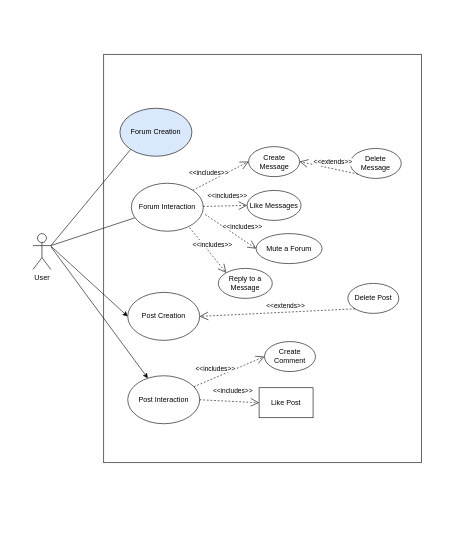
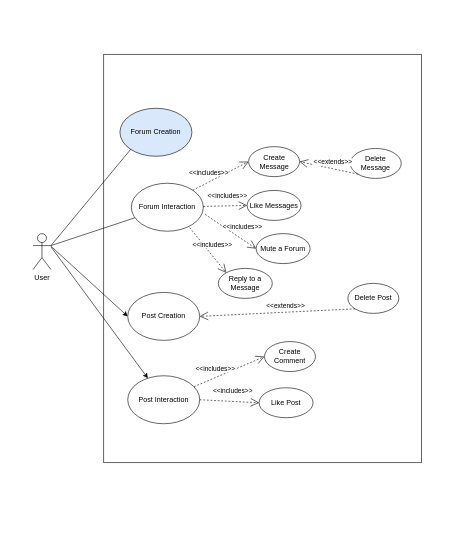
(289, 249) -> (283, 249)
(286, 403) -> (286, 403)
